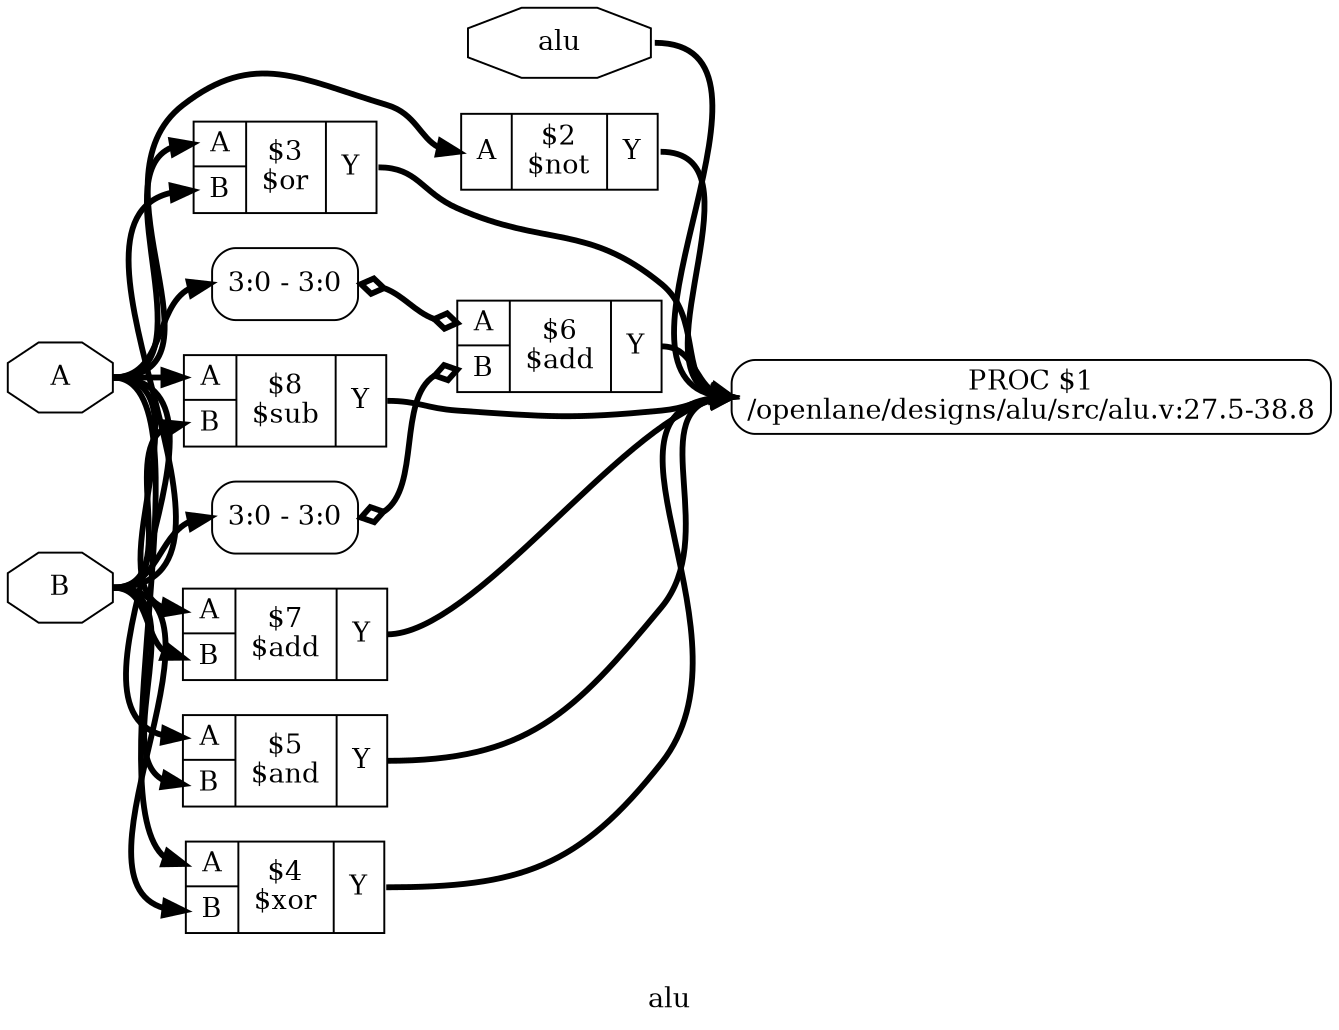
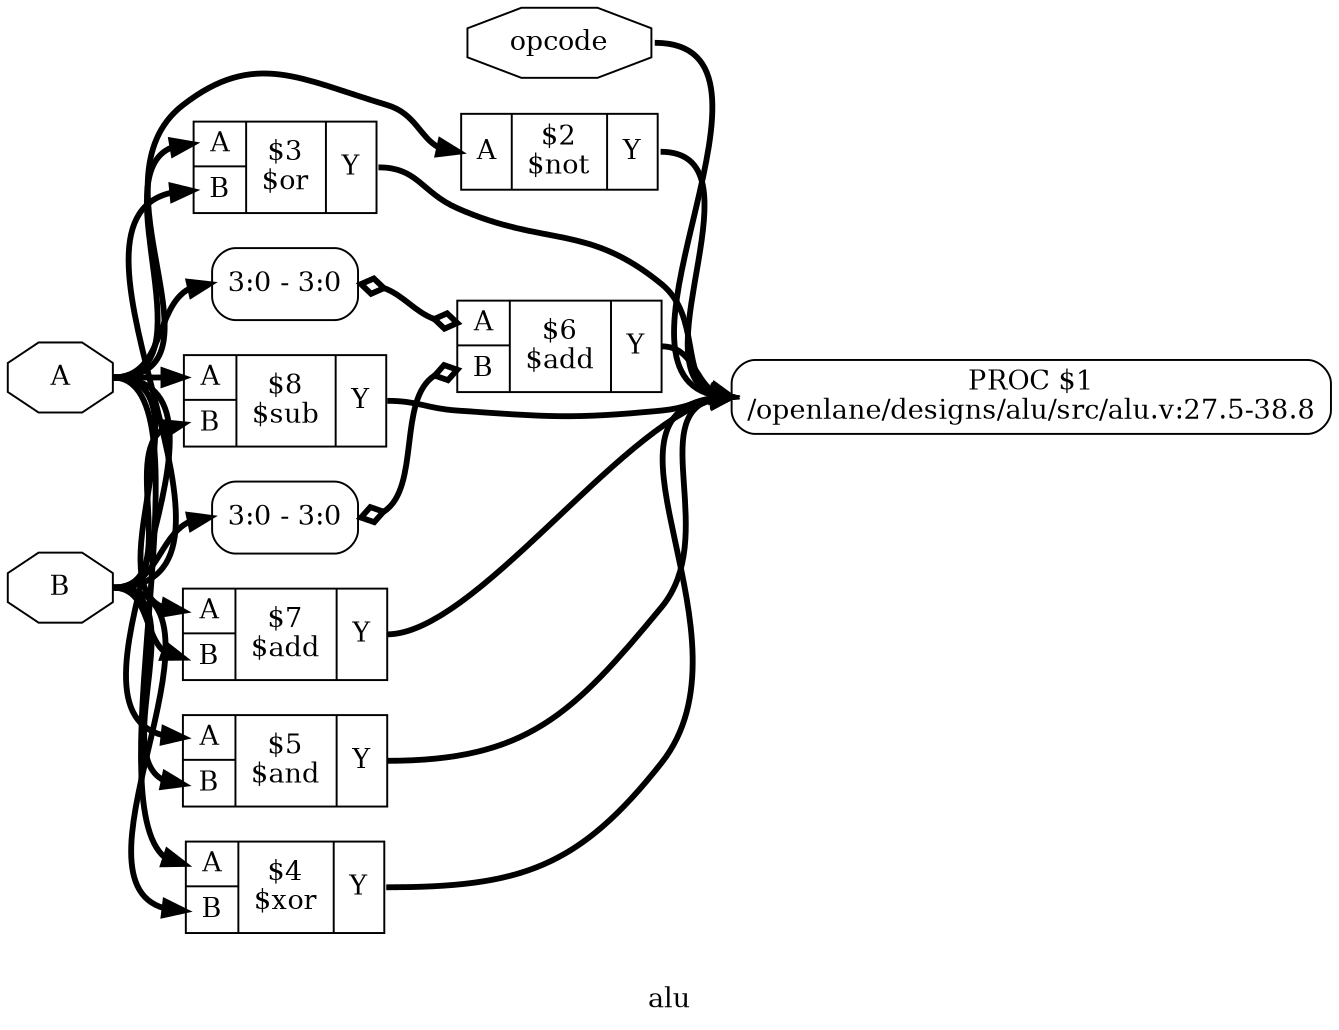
(559, 43) -> (559, 43)
